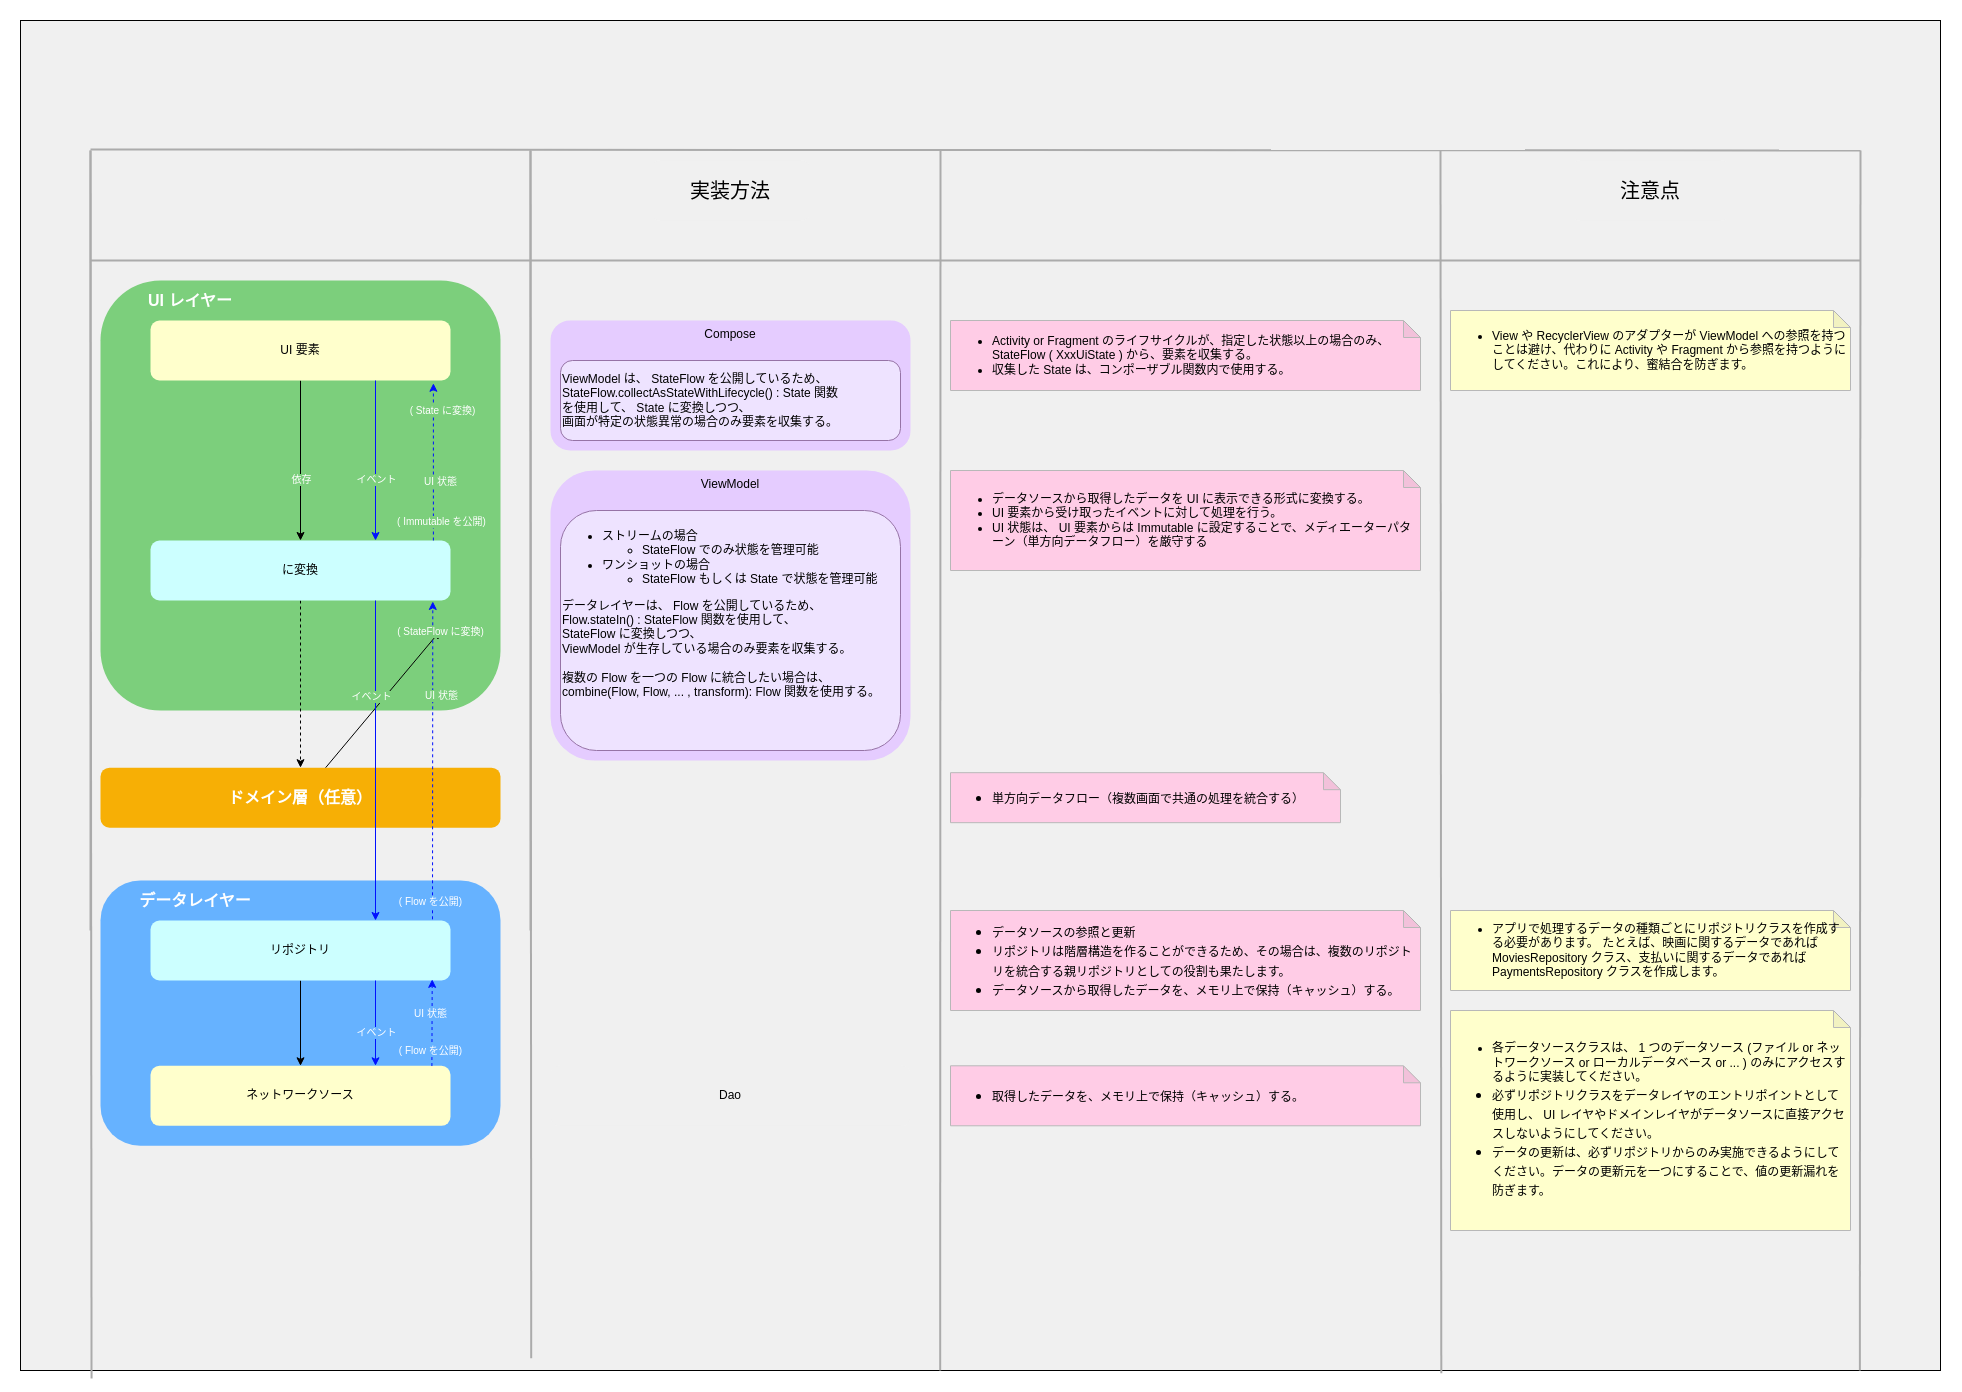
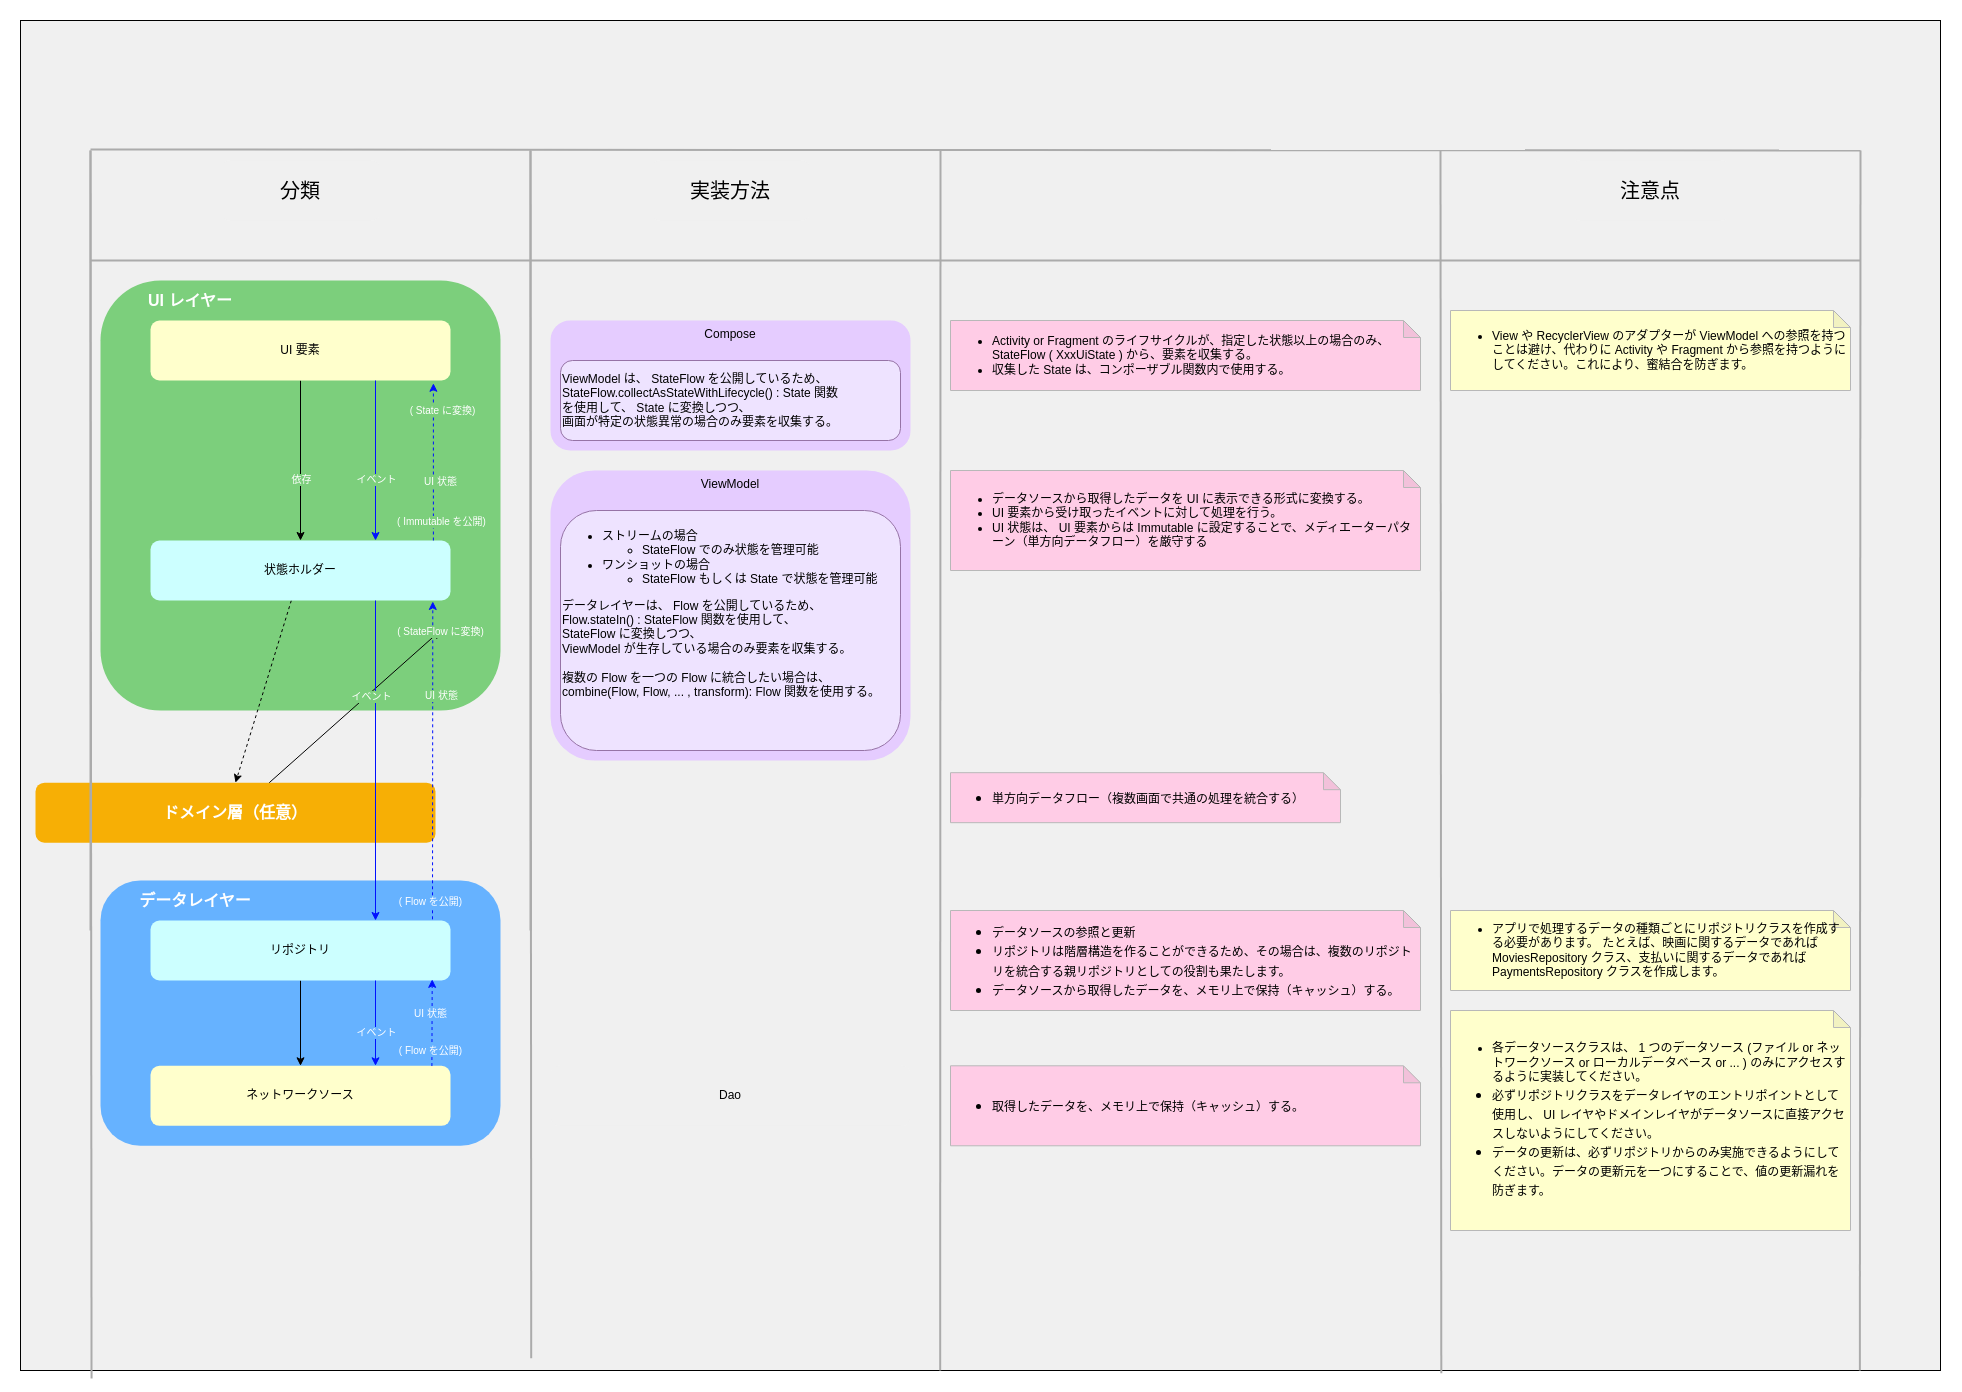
none -> (301, 191)
(301, 571) -> (301, 571)
(301, 798) -> (236, 813)
(1186, 1096) -> (1186, 1106)
